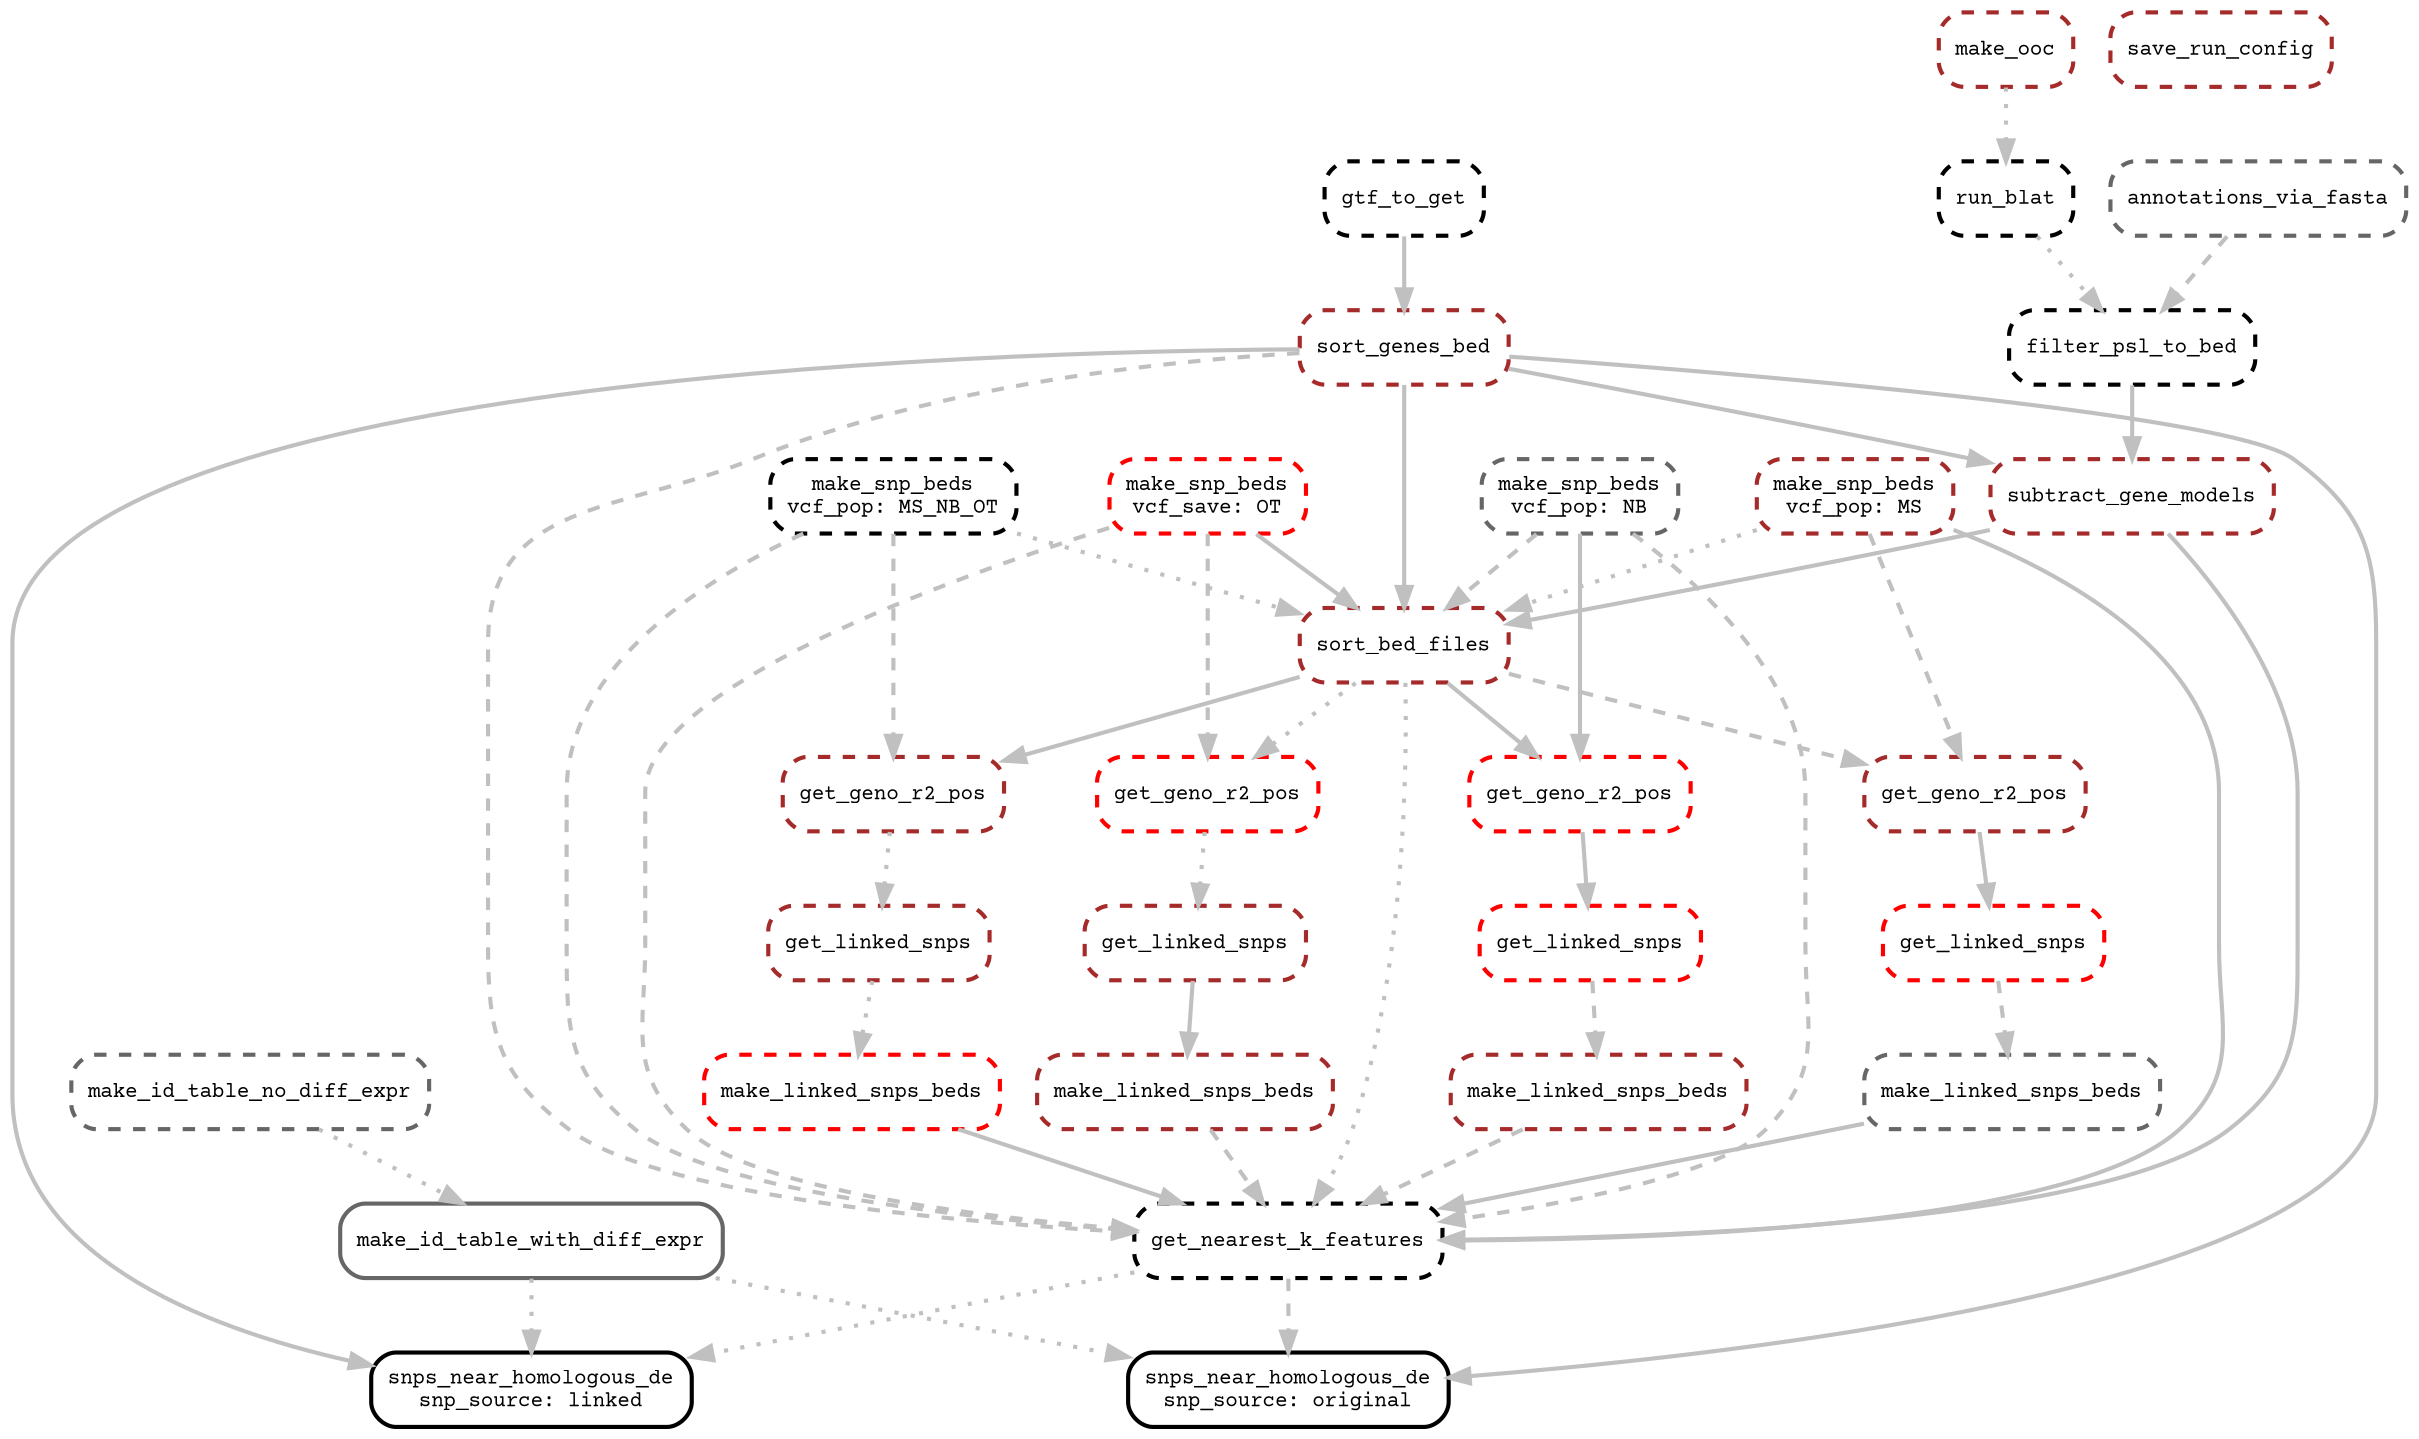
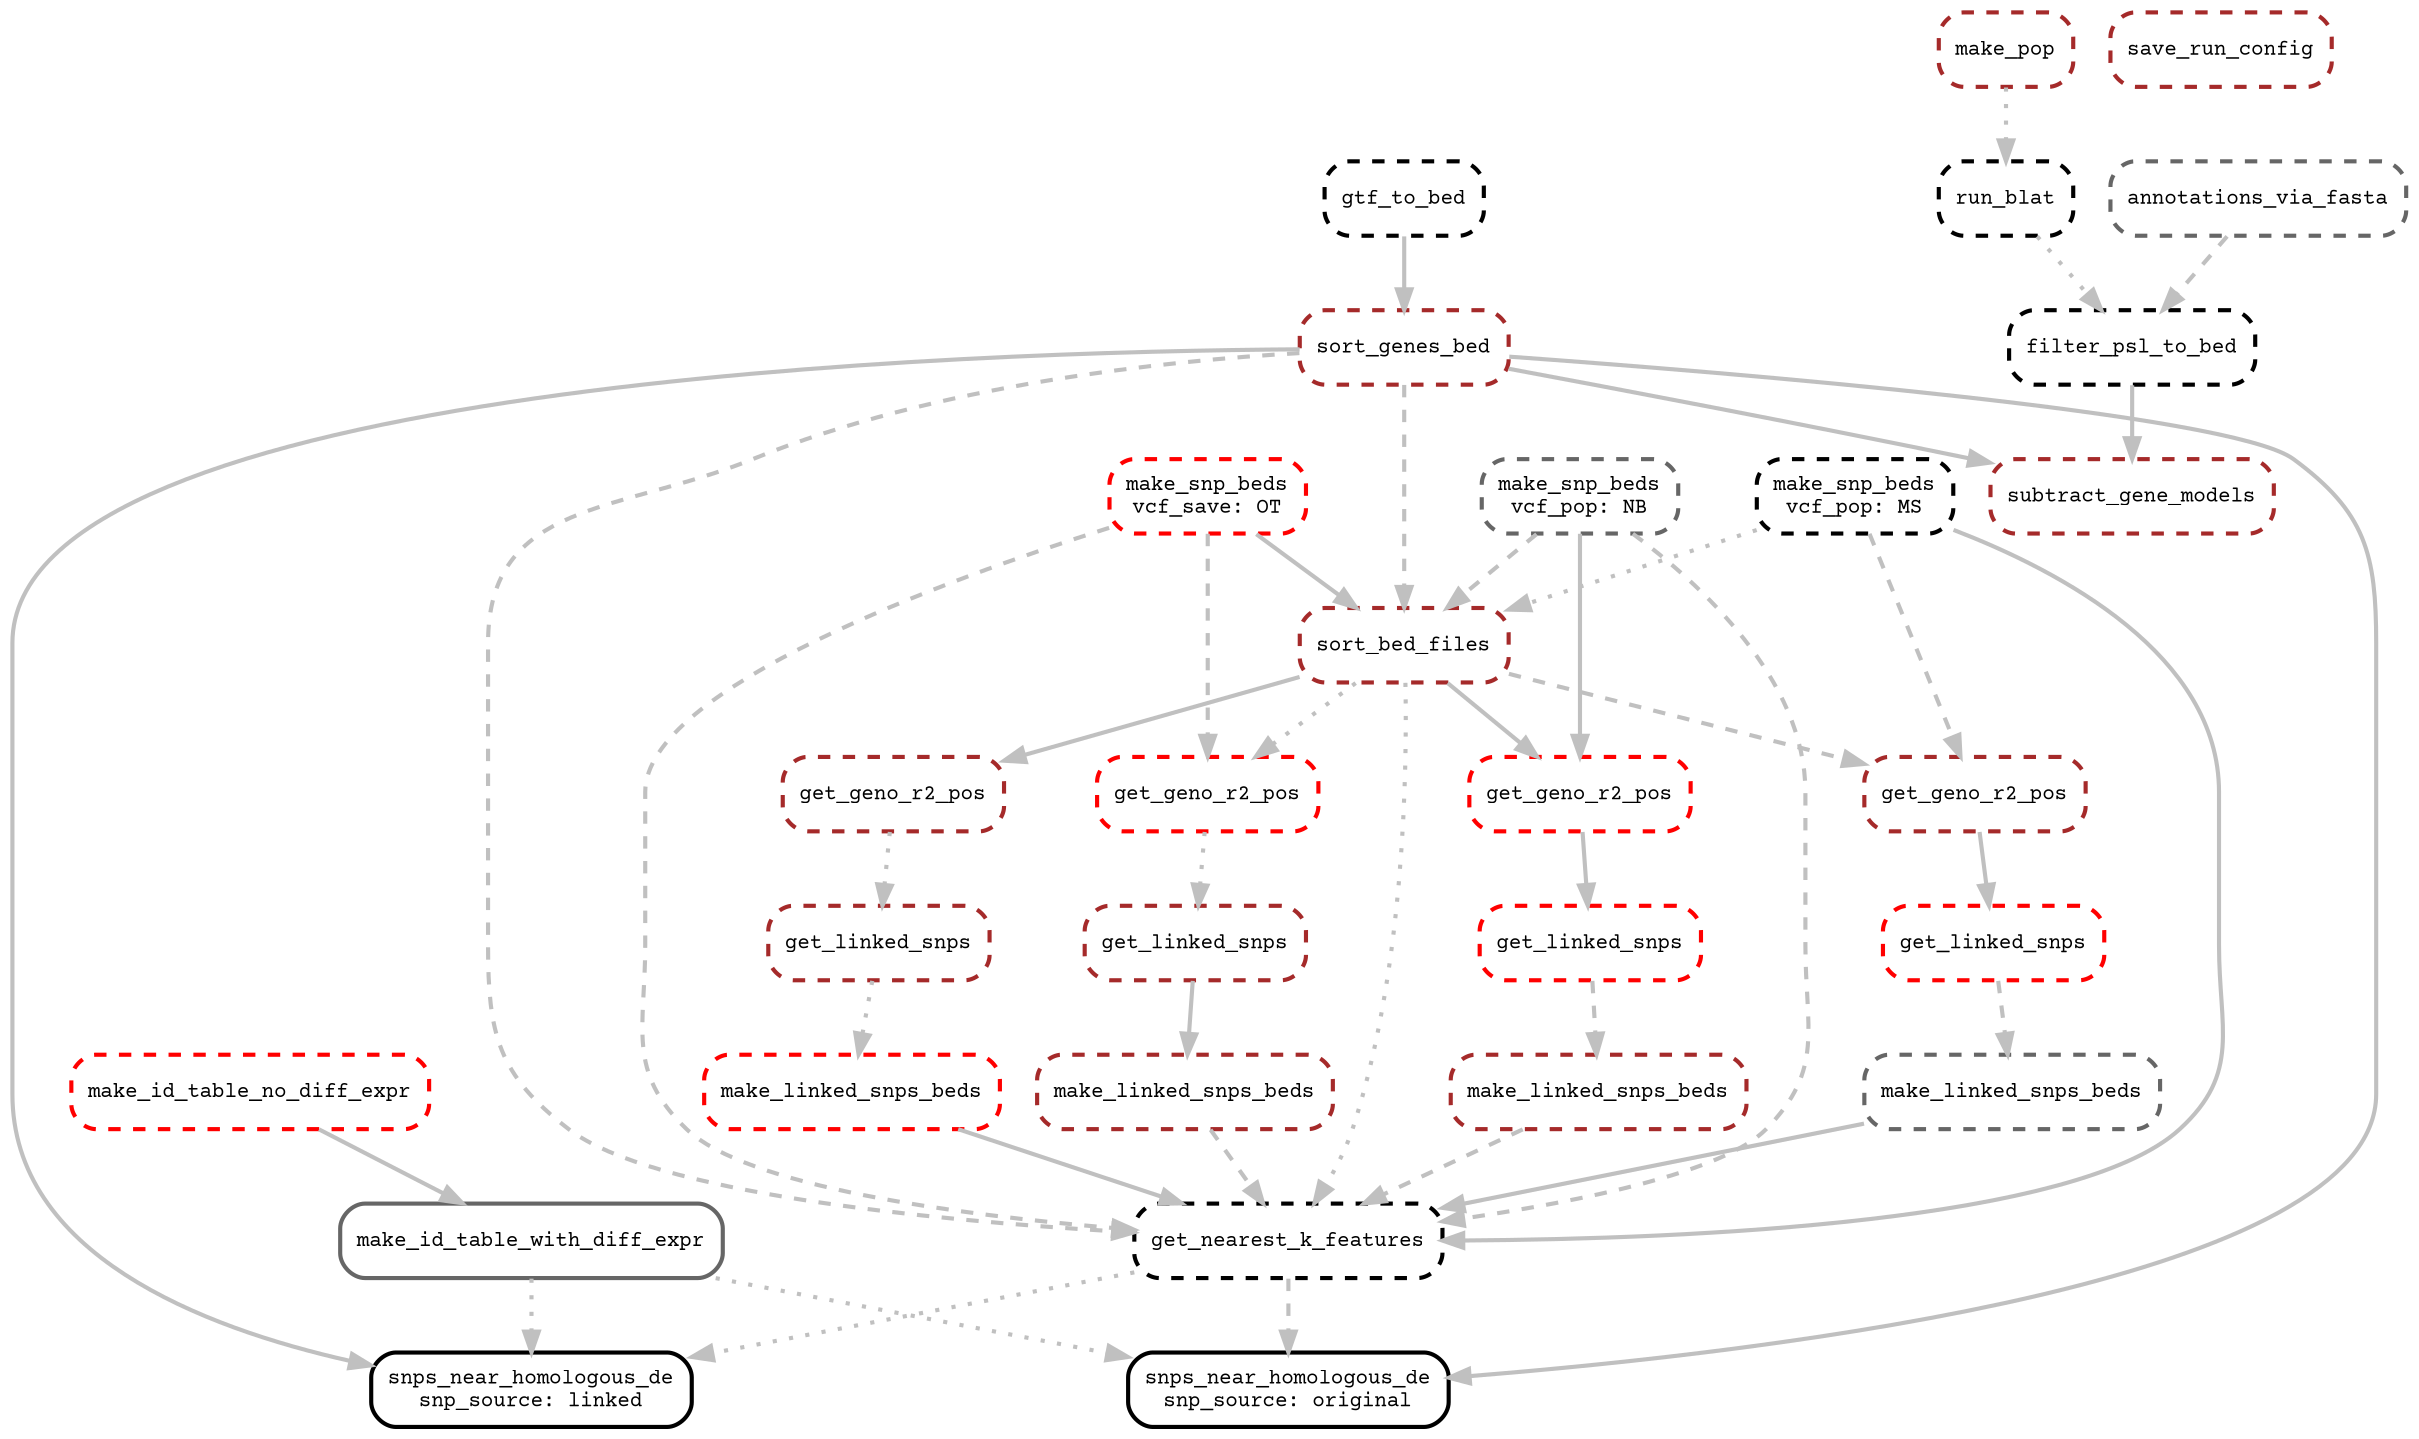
(2006, 50) -> (2006, 50)
(1404, 199) -> (1404, 199)
(1404, 486) -> (1404, 486)
(893, 496) -> none
(1855, 496) -> (1855, 496)
(1760, 576) -> none
(250, 1092) -> (250, 1092)
(2174, 1159) -> none
(381, 1162) -> (381, 1162)
